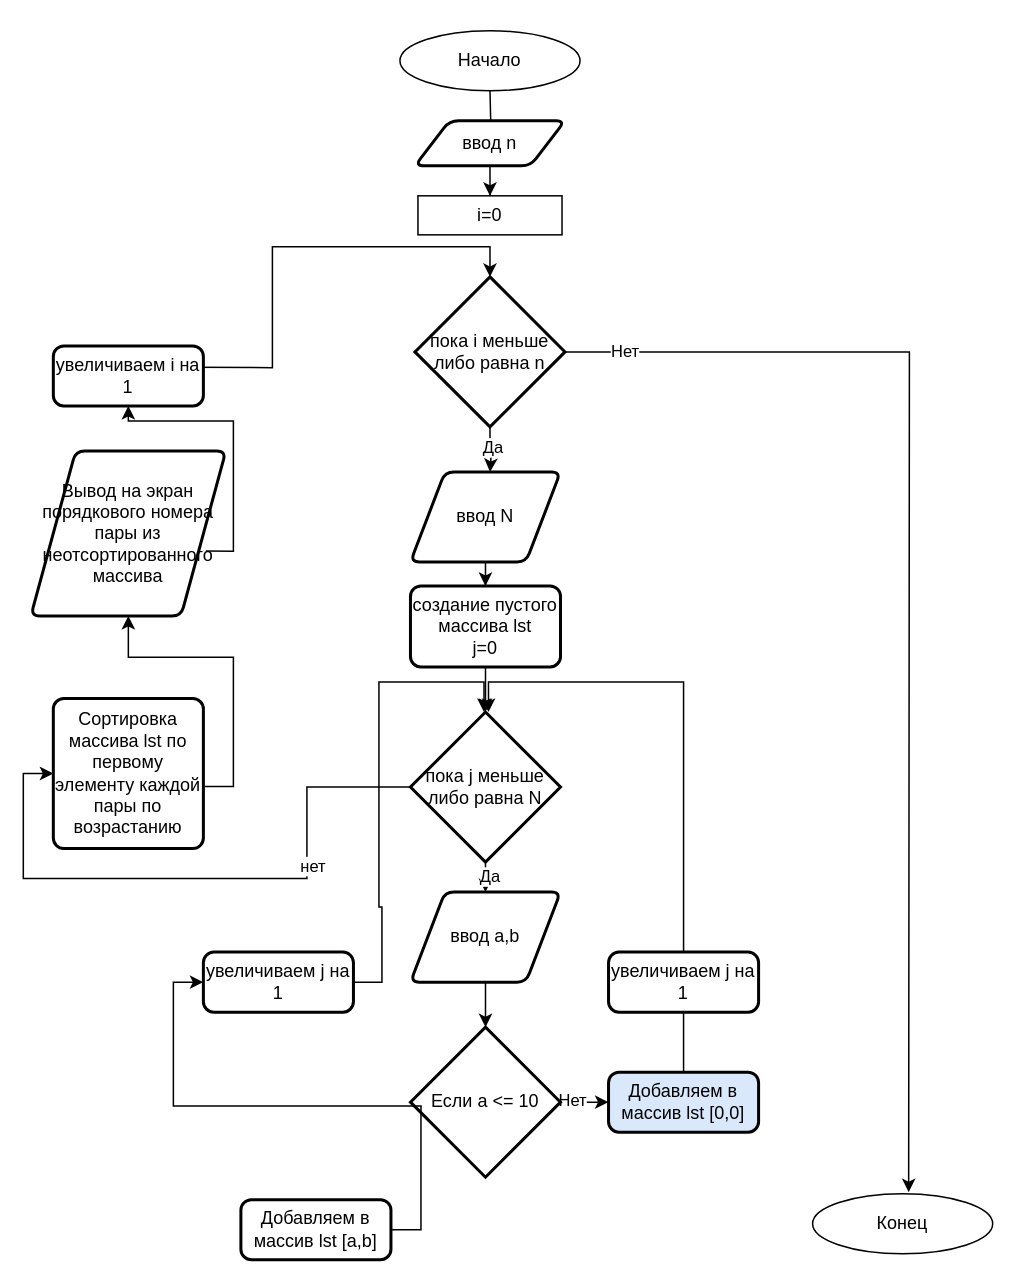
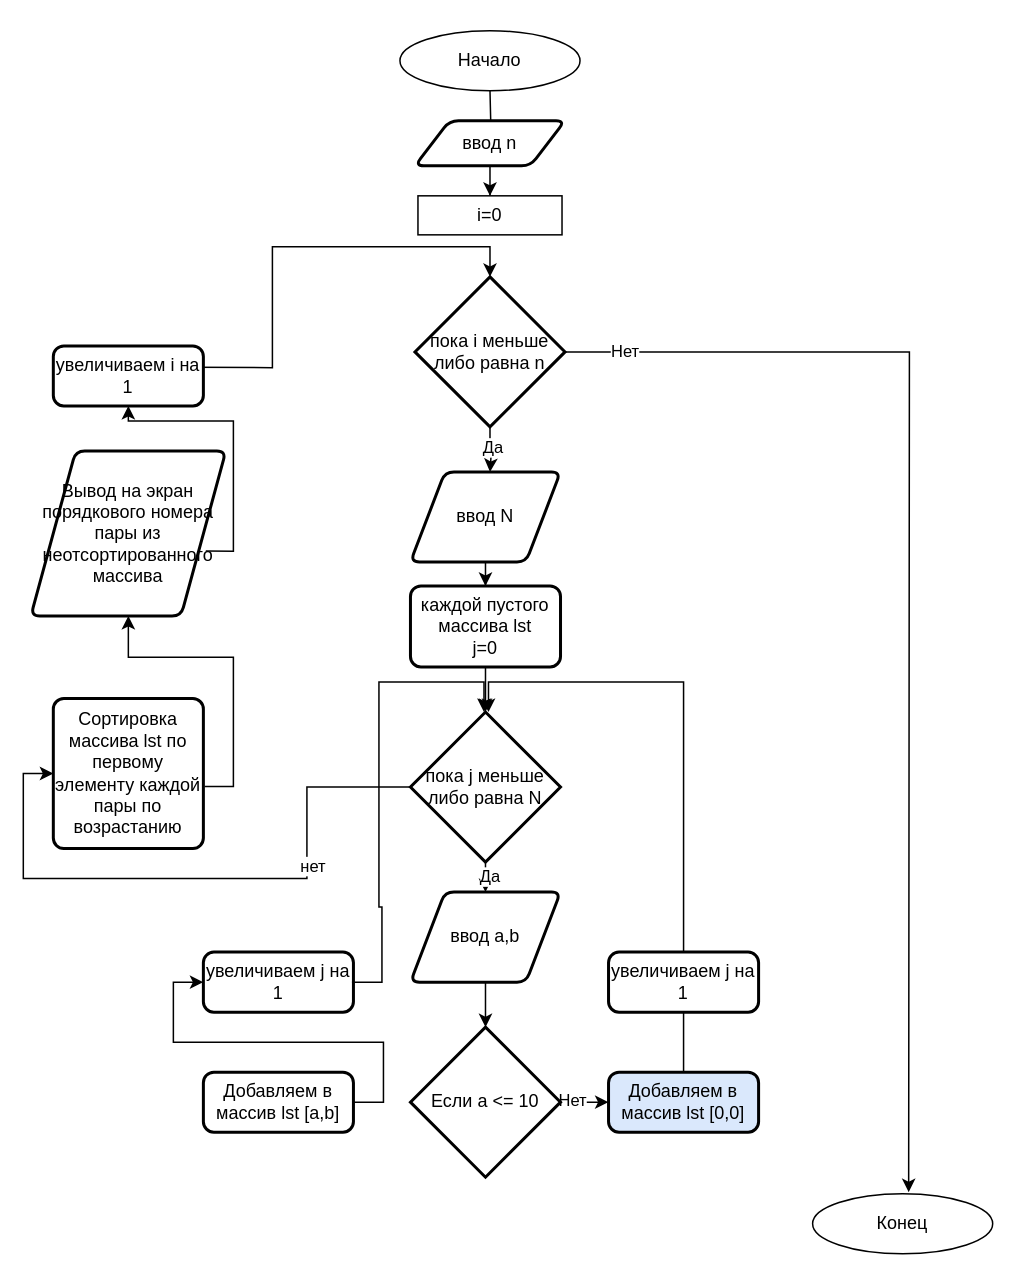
(485, 626) -> (485, 626)
(316, 1229) -> (278, 1102)
